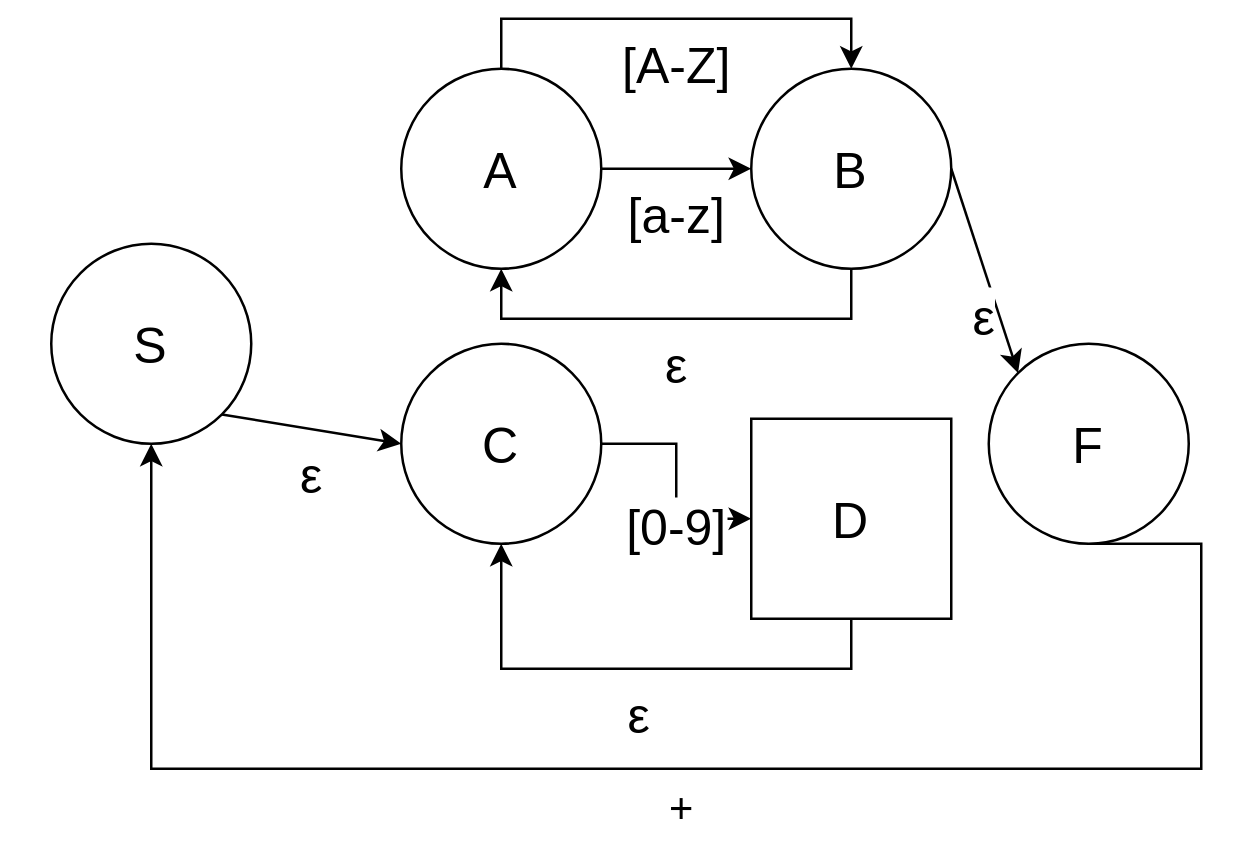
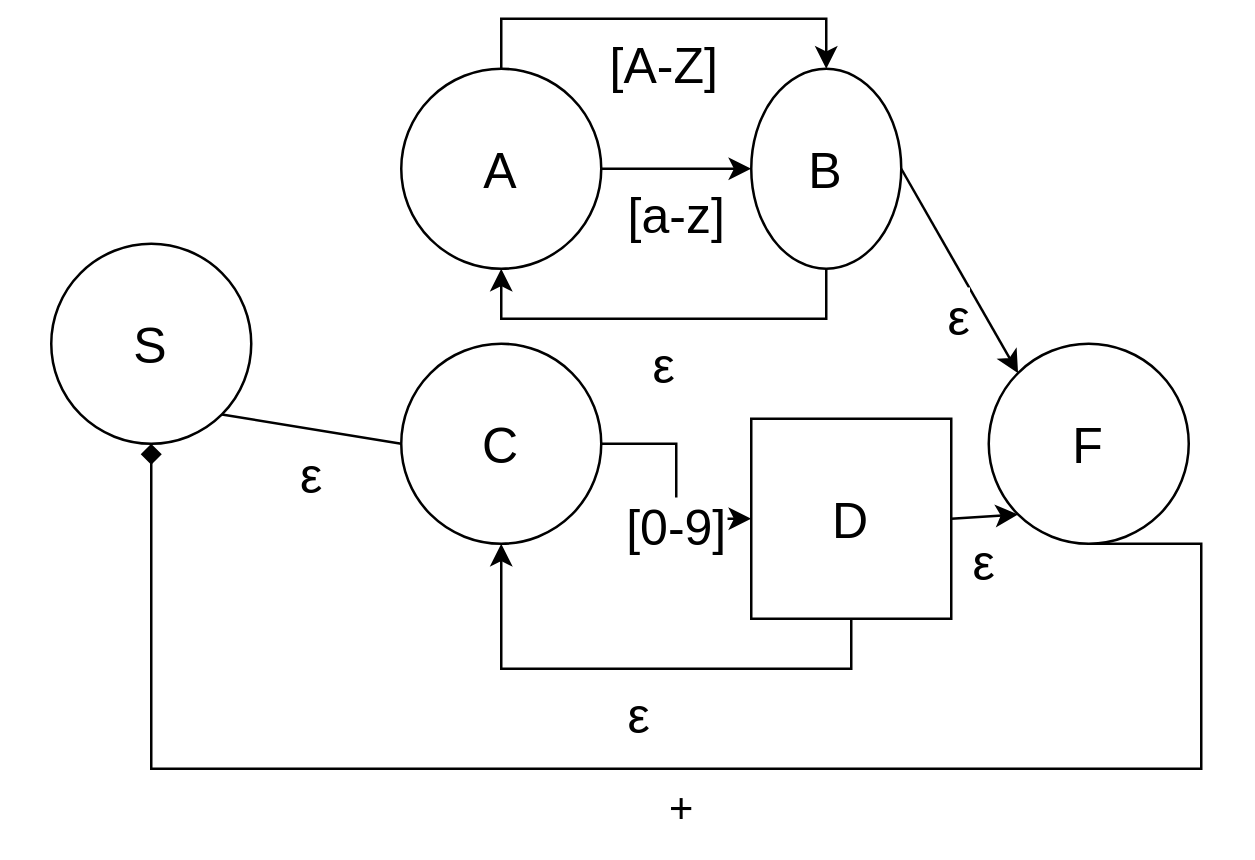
(851, 169) -> (826, 169)
(383, 441) -> (390, 442)
(151, 462) -> (151, 464)
none -> (976, 517)
